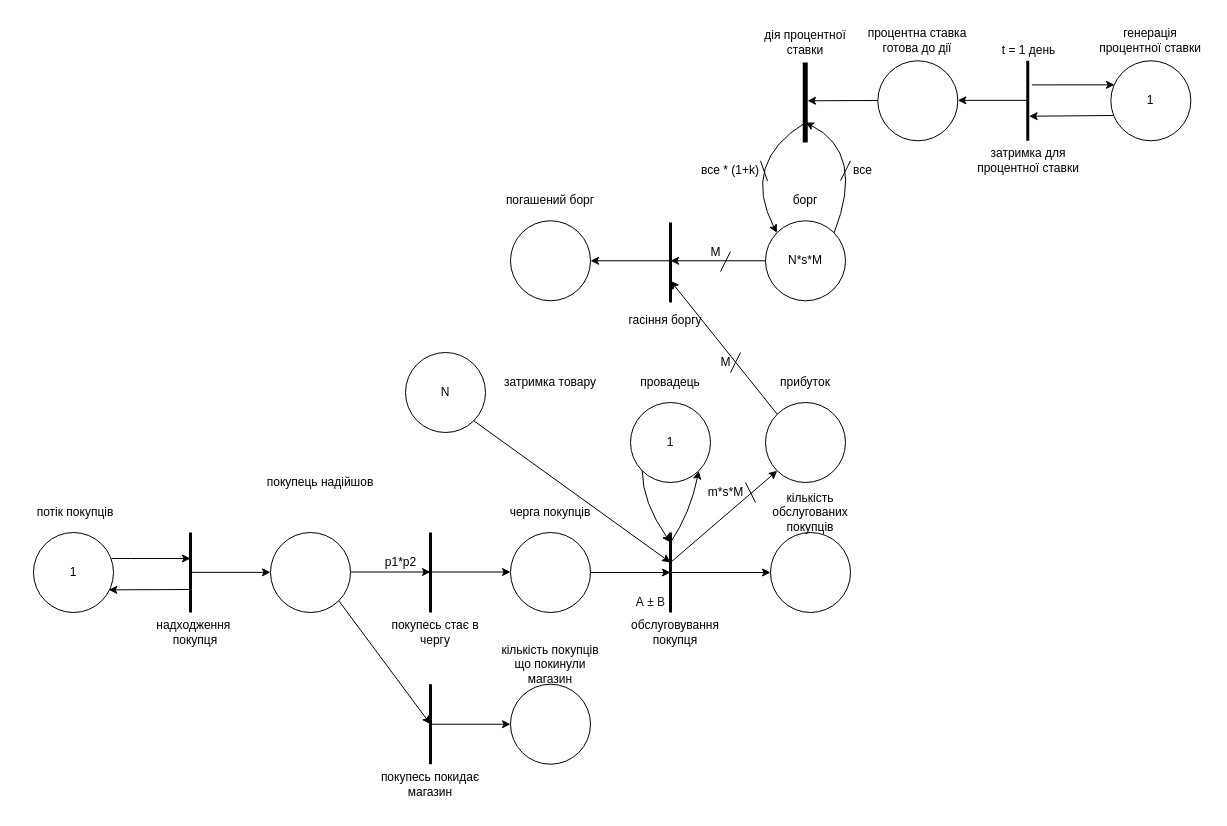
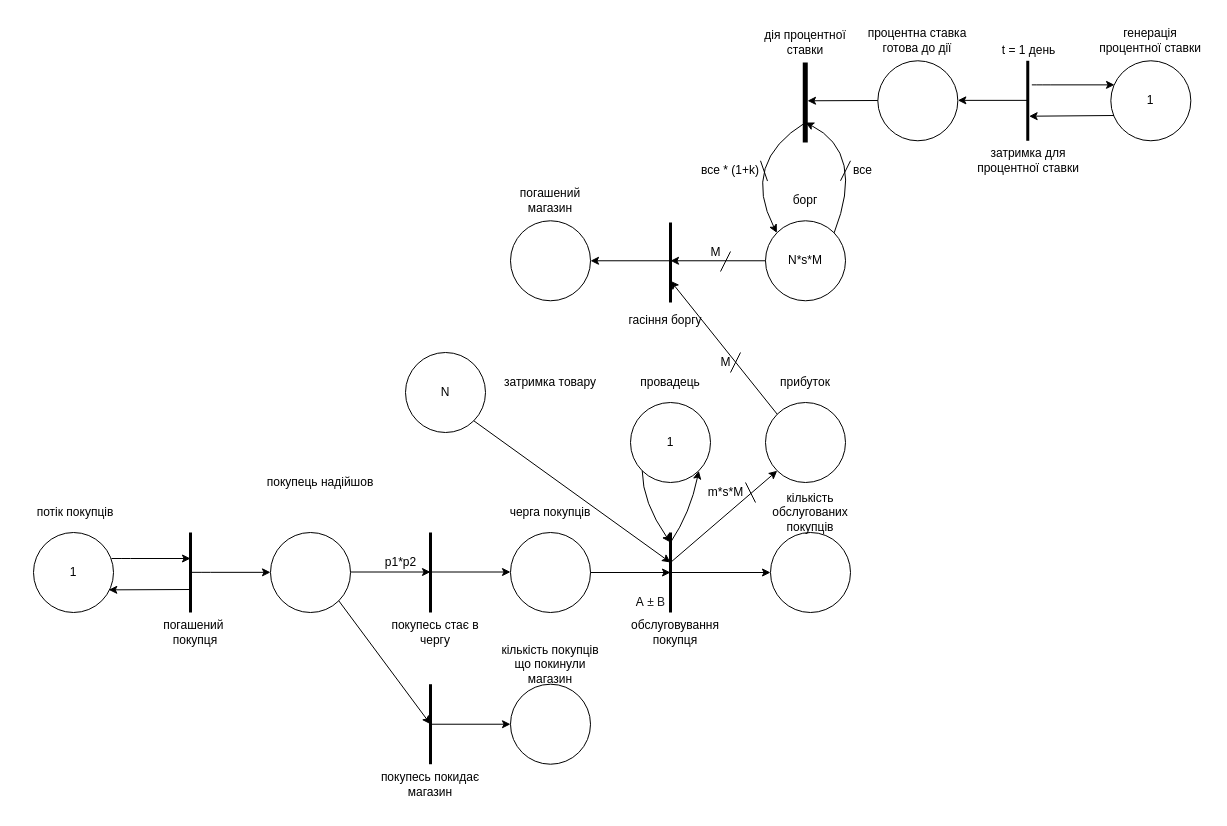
(551, 201) -> (551, 201)
(196, 633) -> (196, 633)
